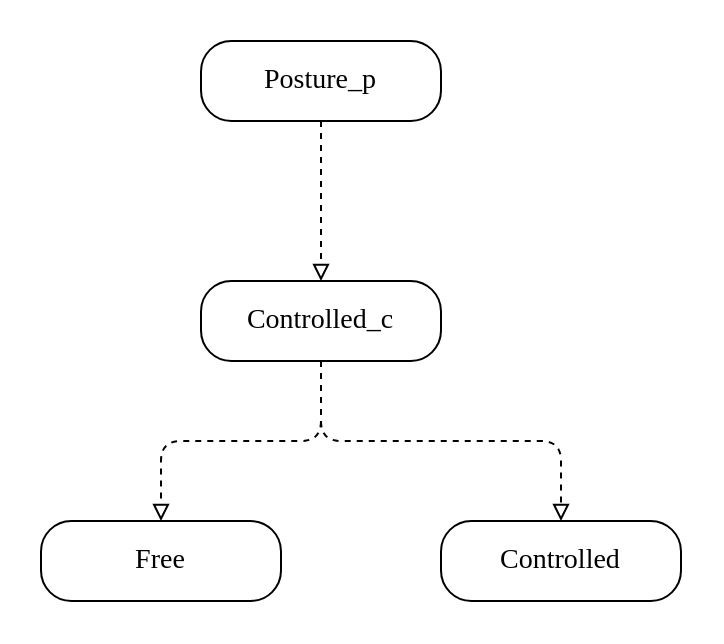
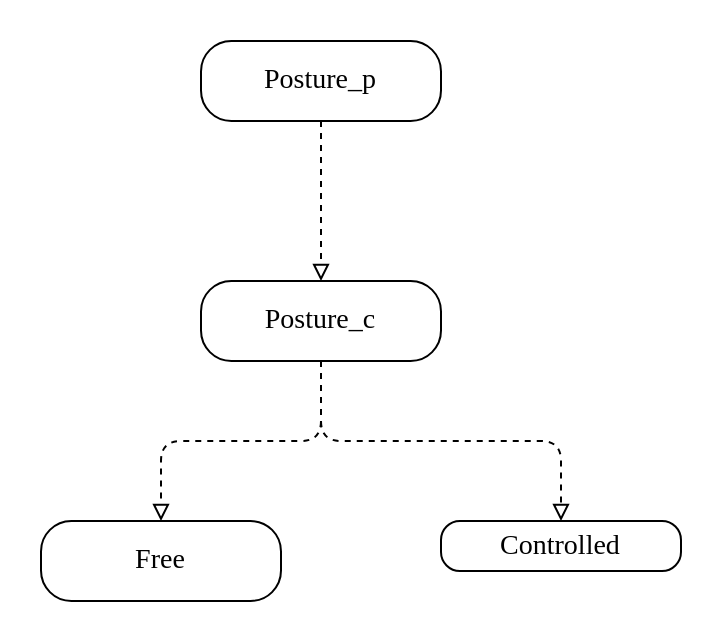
(321, 321) -> (321, 321)
(561, 561) -> (561, 546)
